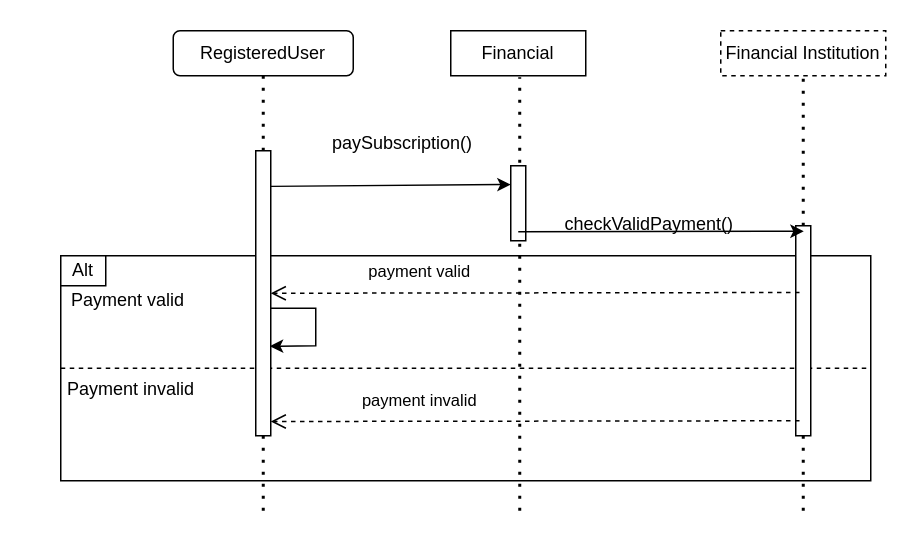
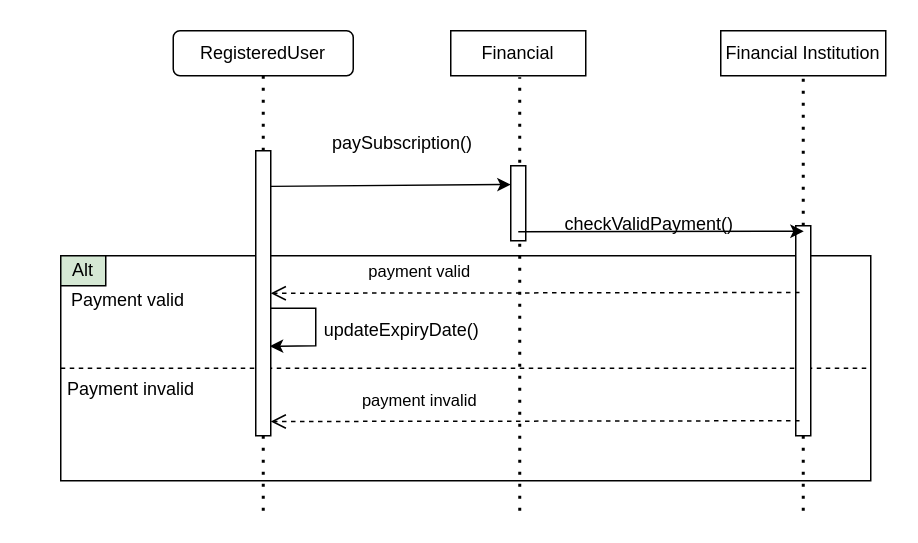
(803, 53) -> (803, 53)
(83, 271) -> (83, 271)
none -> (402, 331)
